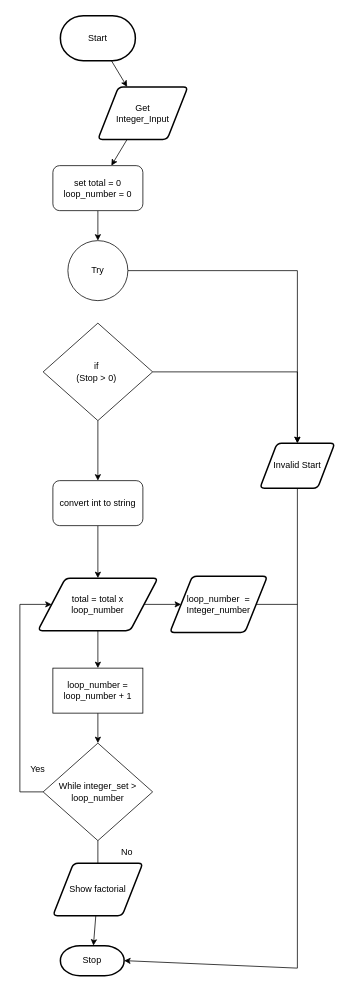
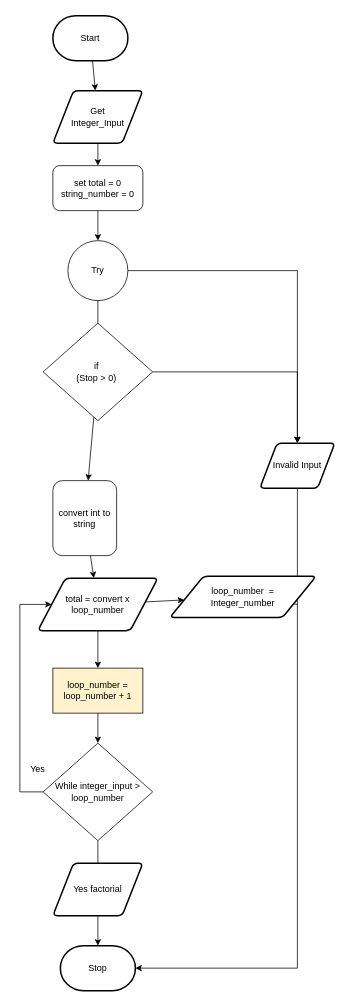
(98, 38) -> (90, 38)
(143, 113) -> (98, 117)
(98, 188) -> (98, 188)
none -> (98, 312)
(297, 465) -> (297, 465)
(98, 503) -> (85, 518)
(98, 604) -> (98, 604)
(219, 604) -> (243, 597)
(98, 690) -> (98, 690)
(98, 792) -> (98, 792)
(127, 852) -> none
(98, 889) -> (98, 889)
(92, 960) -> (98, 968)
